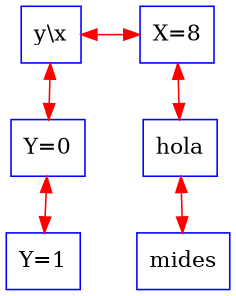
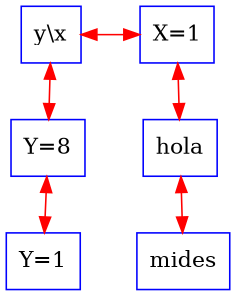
(177, 35) -> (177, 35)
(48, 148) -> (48, 148)
